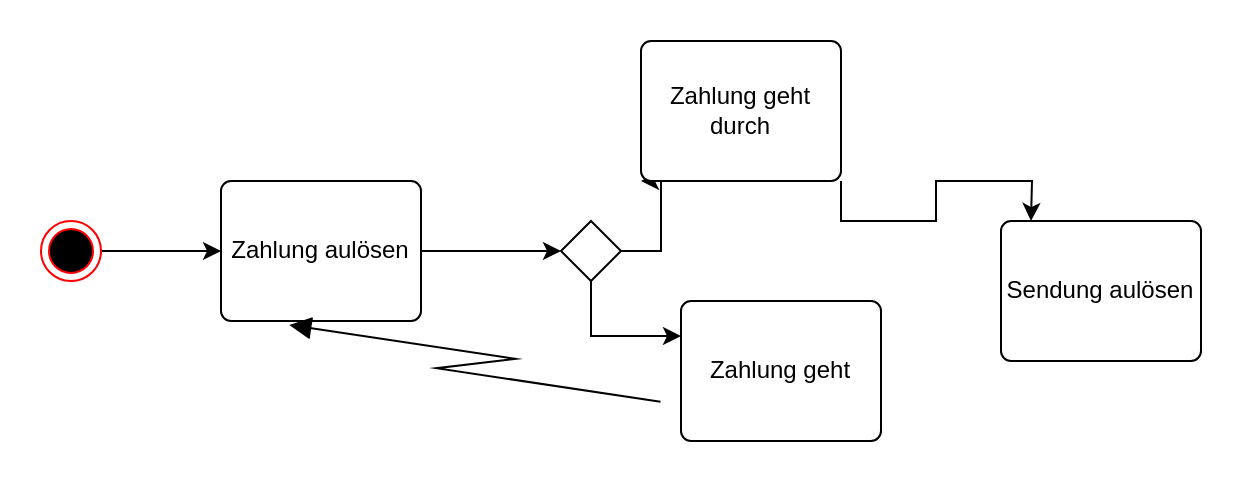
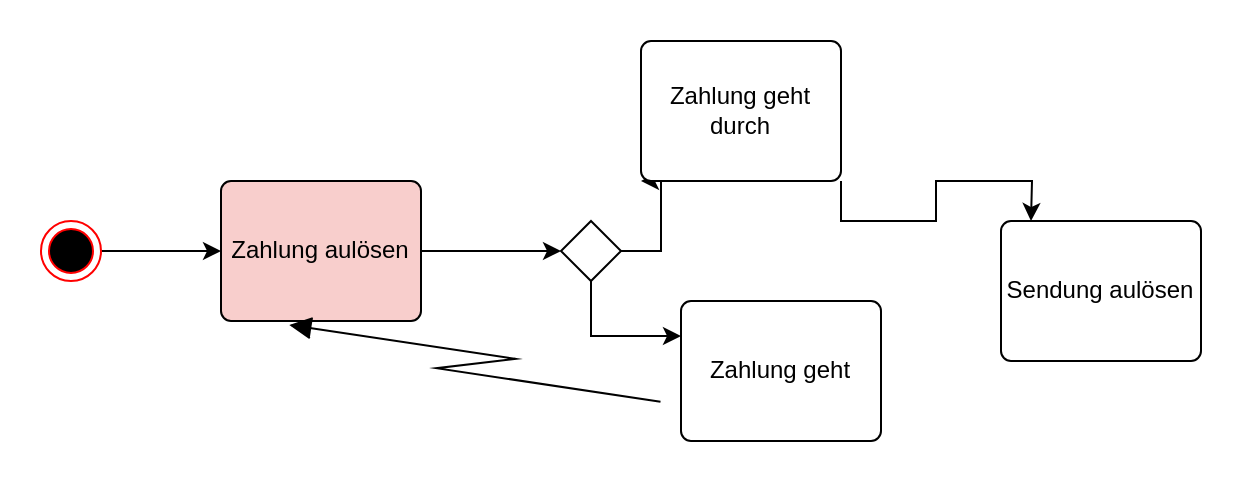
(321, 251) -> (321, 251)
